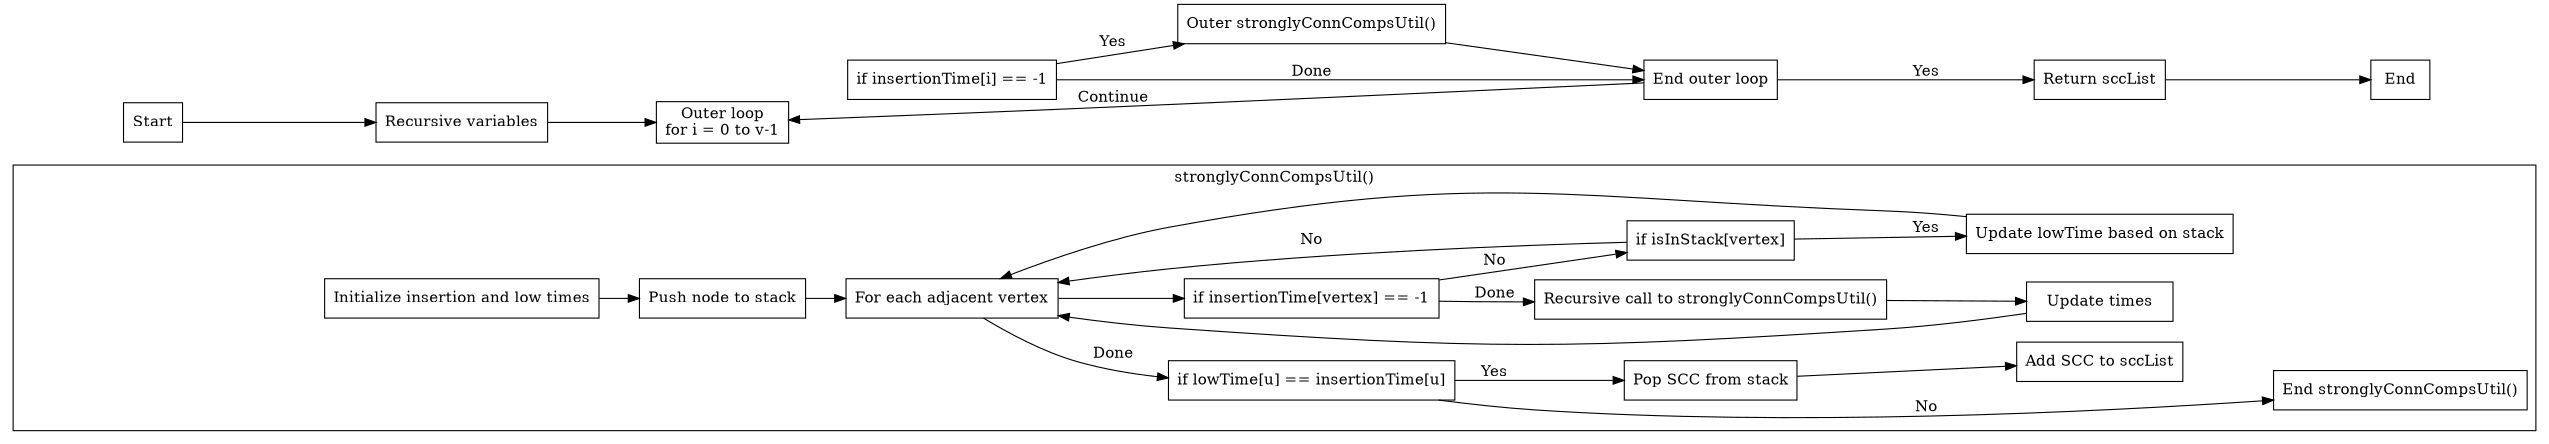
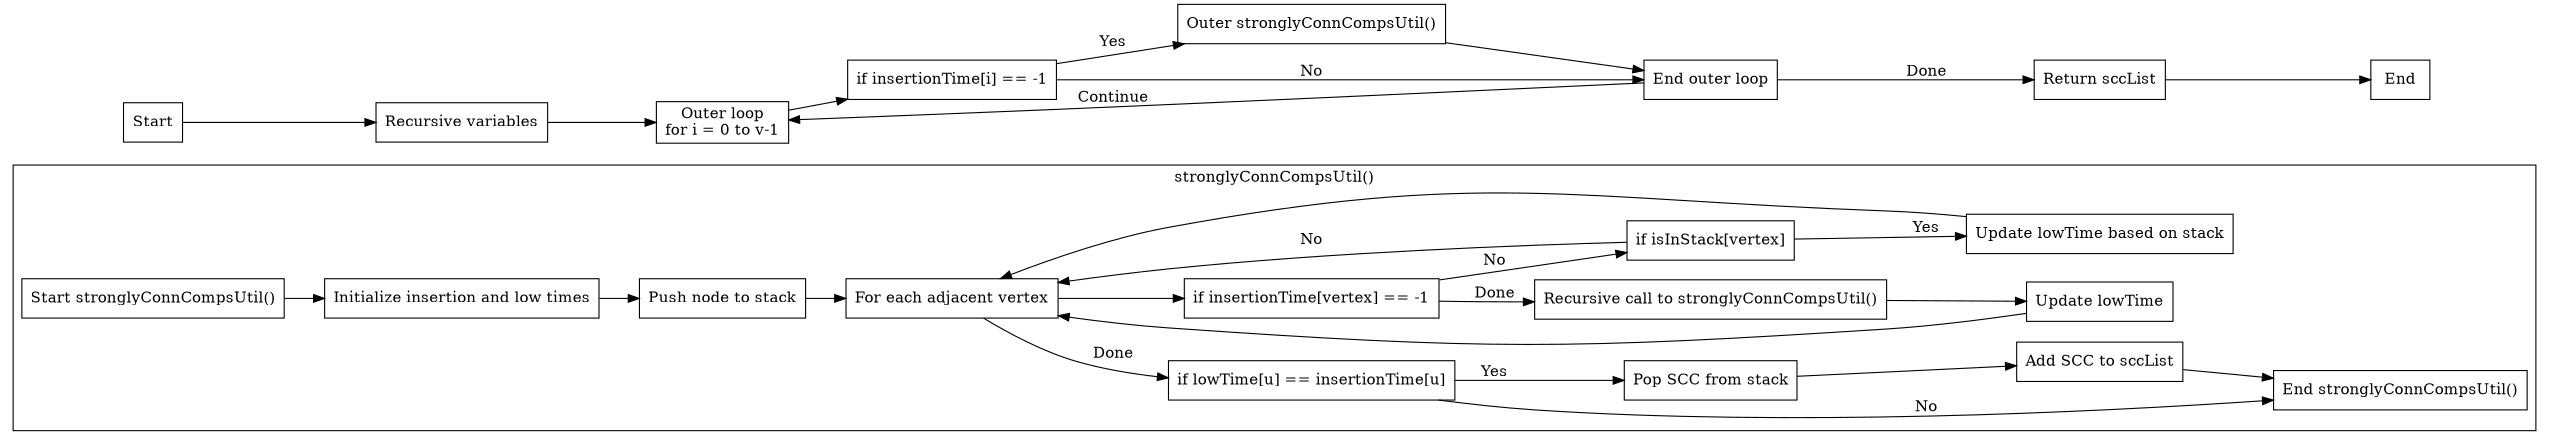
(1312, 72) -> (1312, 72)
(1927, 72) -> (1927, 72)
none -> (813, 106)
none -> (153, 298)
(2100, 302) -> (2100, 302)
none -> (2223, 373)
